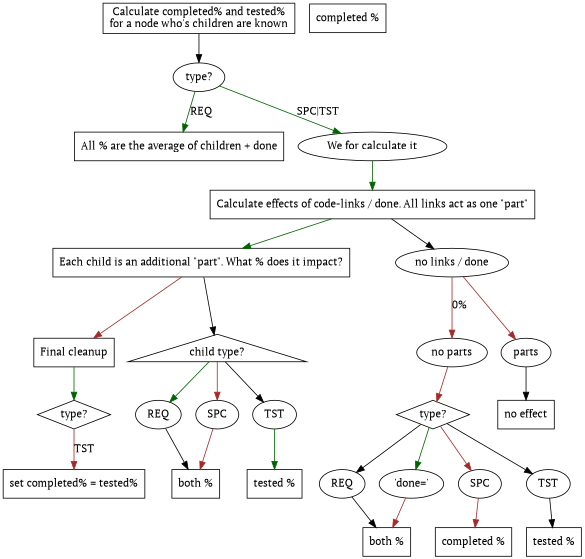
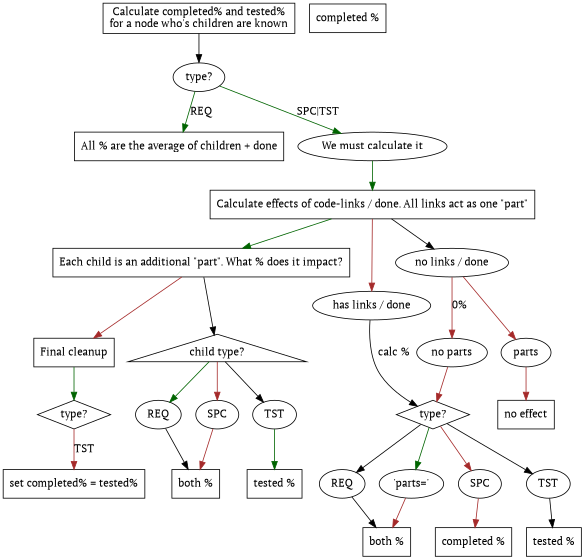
(372, 146) -> (372, 146)
none -> (372, 306)
(526, 380) -> (526, 380)
(411, 484) -> (411, 484)
